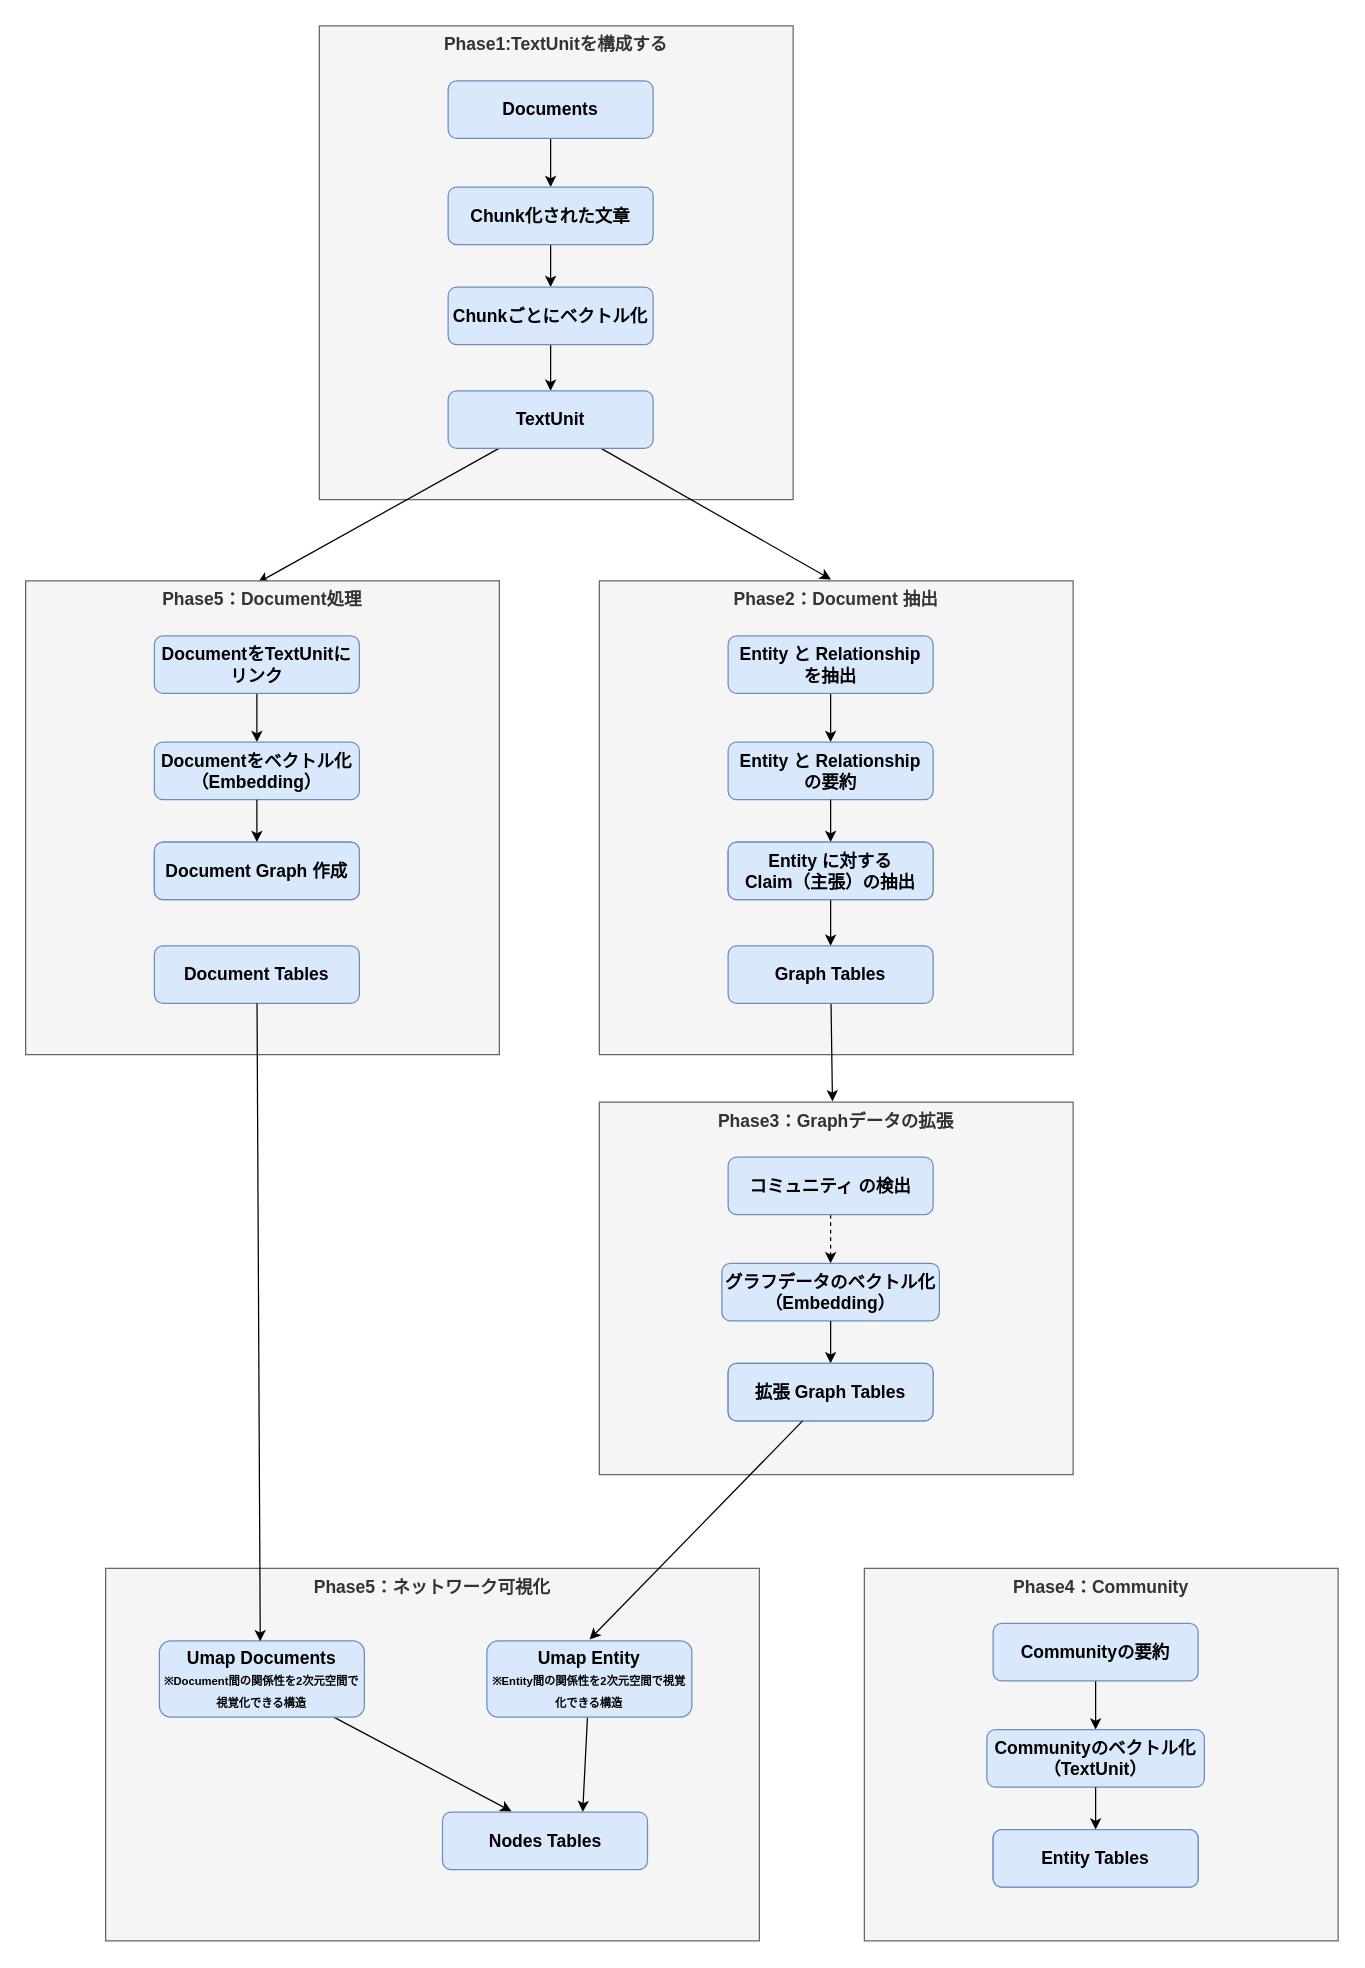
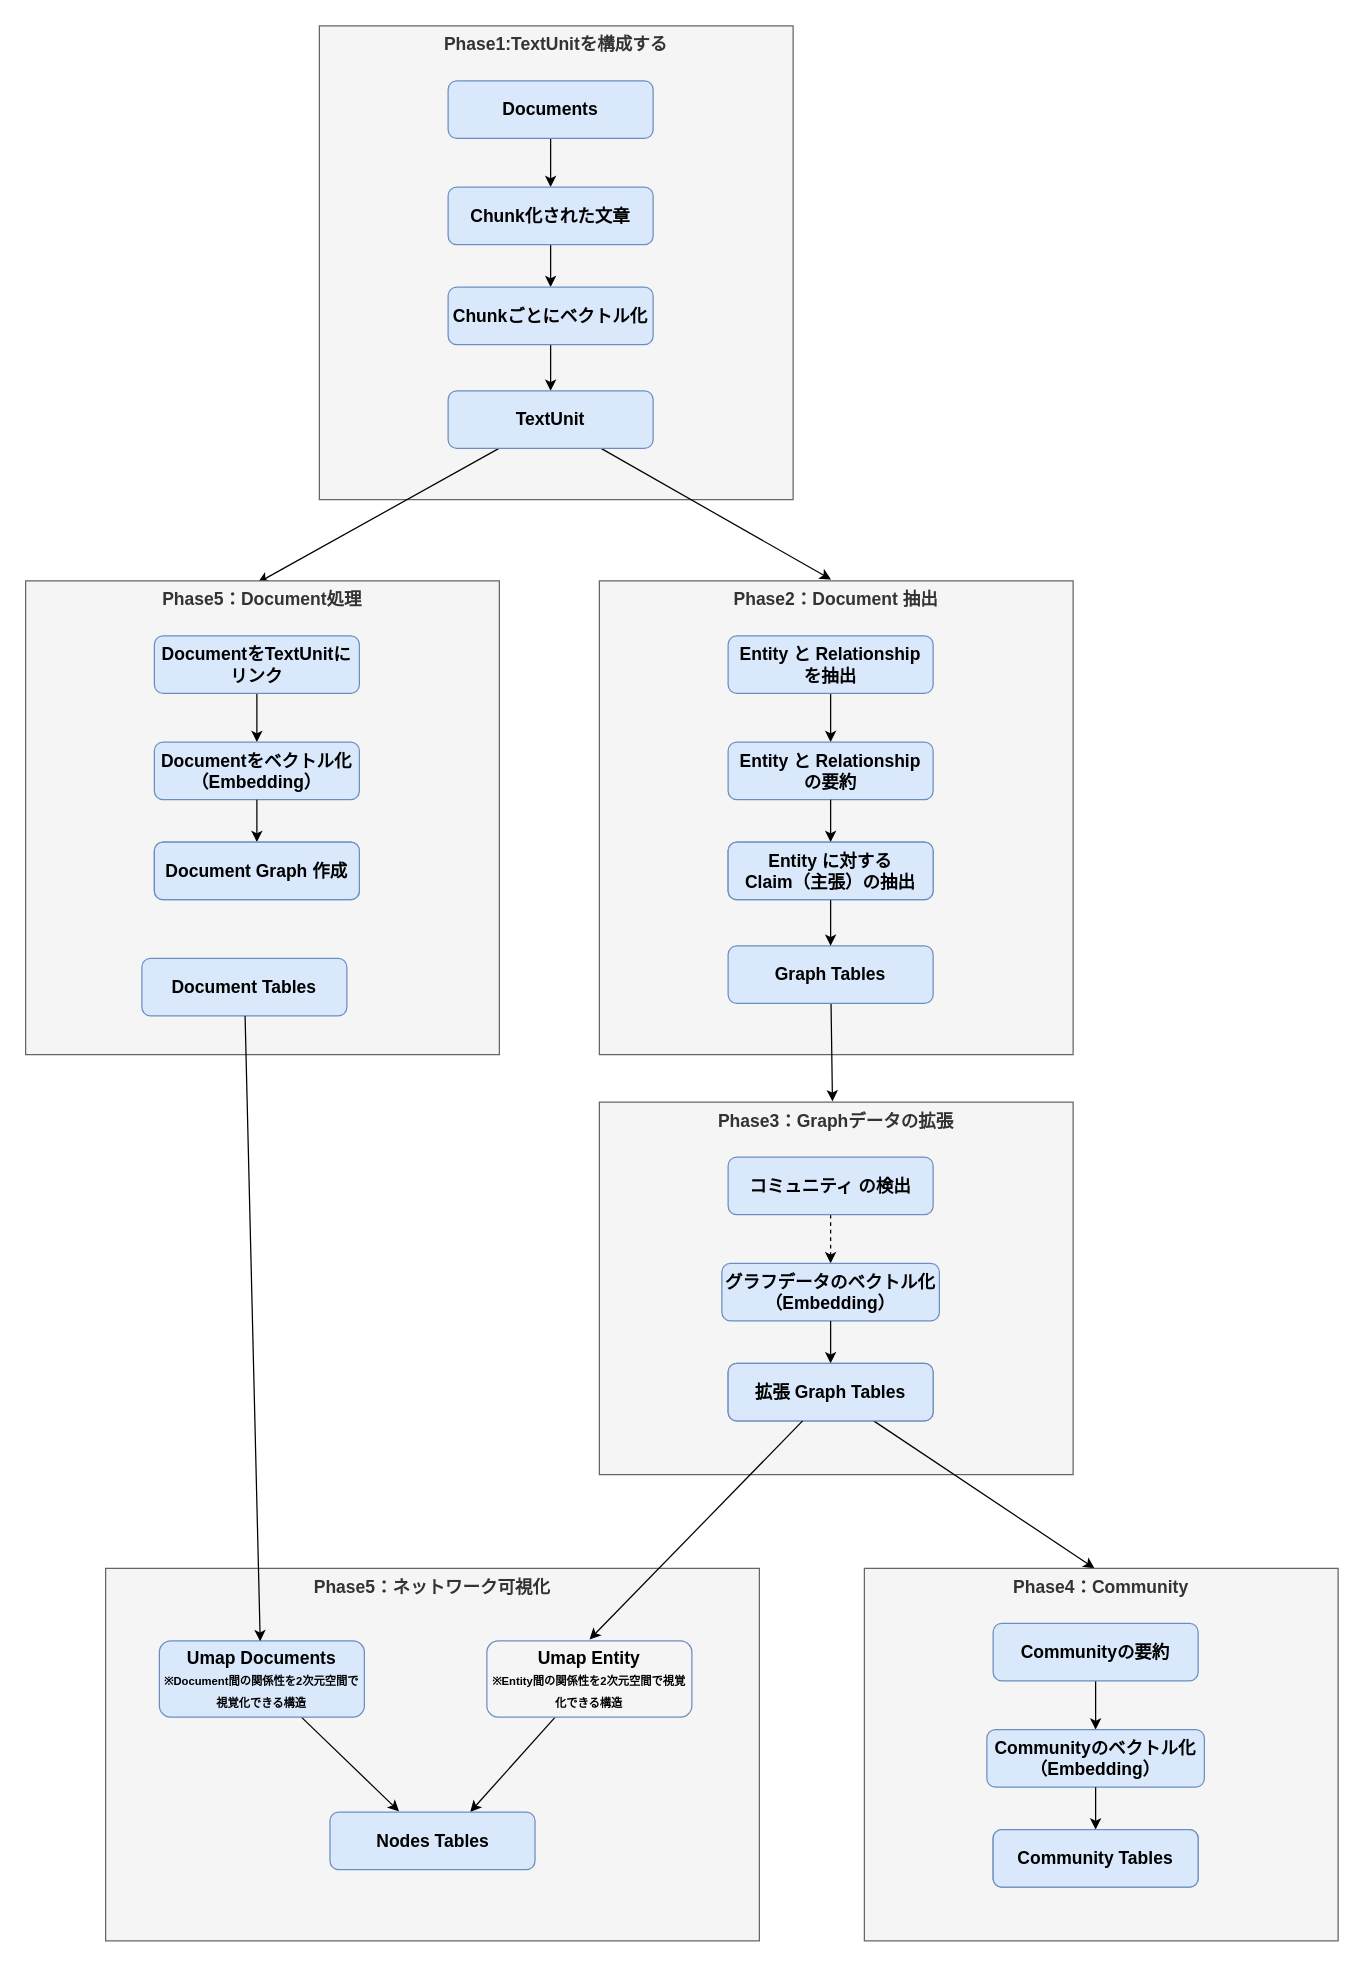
(257, 974) -> (244, 987)
none -> (980, 1492)
(589, 1679) -> (589, 1679)
(1096, 1758) -> (1096, 1758)
(545, 1841) -> (433, 1841)
(1096, 1858) -> (1096, 1858)
